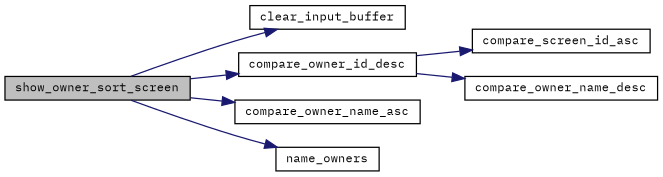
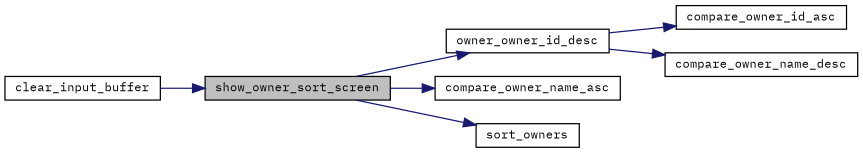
(561, 41) -> (761, 17)
(198, 53) -> (177, 88)
(328, 65) -> (528, 41)
(328, 159) -> (528, 135)
